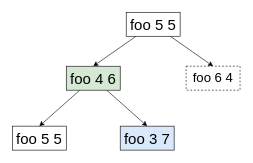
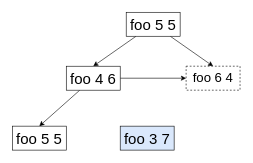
(93, 78) -> (93, 78)
(126, 107) -> (180, 78)
